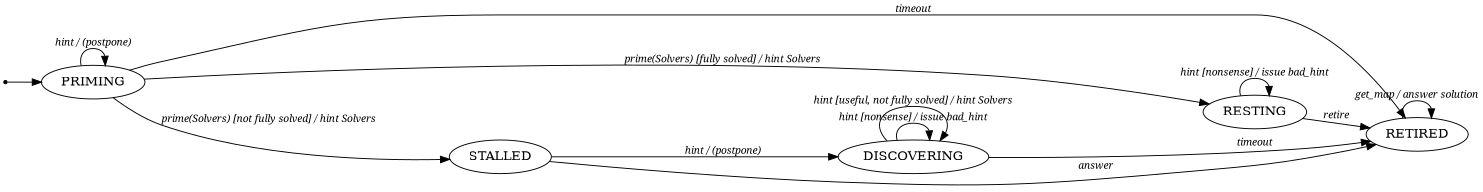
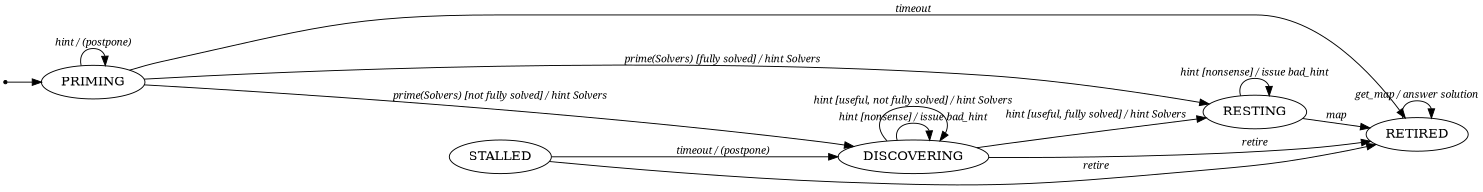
(1336, 116) -> (1336, 116)
none -> (1087, 133)
(1255, 143) -> (1255, 143)
(272, 150) -> (495, 109)
(723, 151) -> (723, 151)
(1096, 166) -> (1096, 166)
